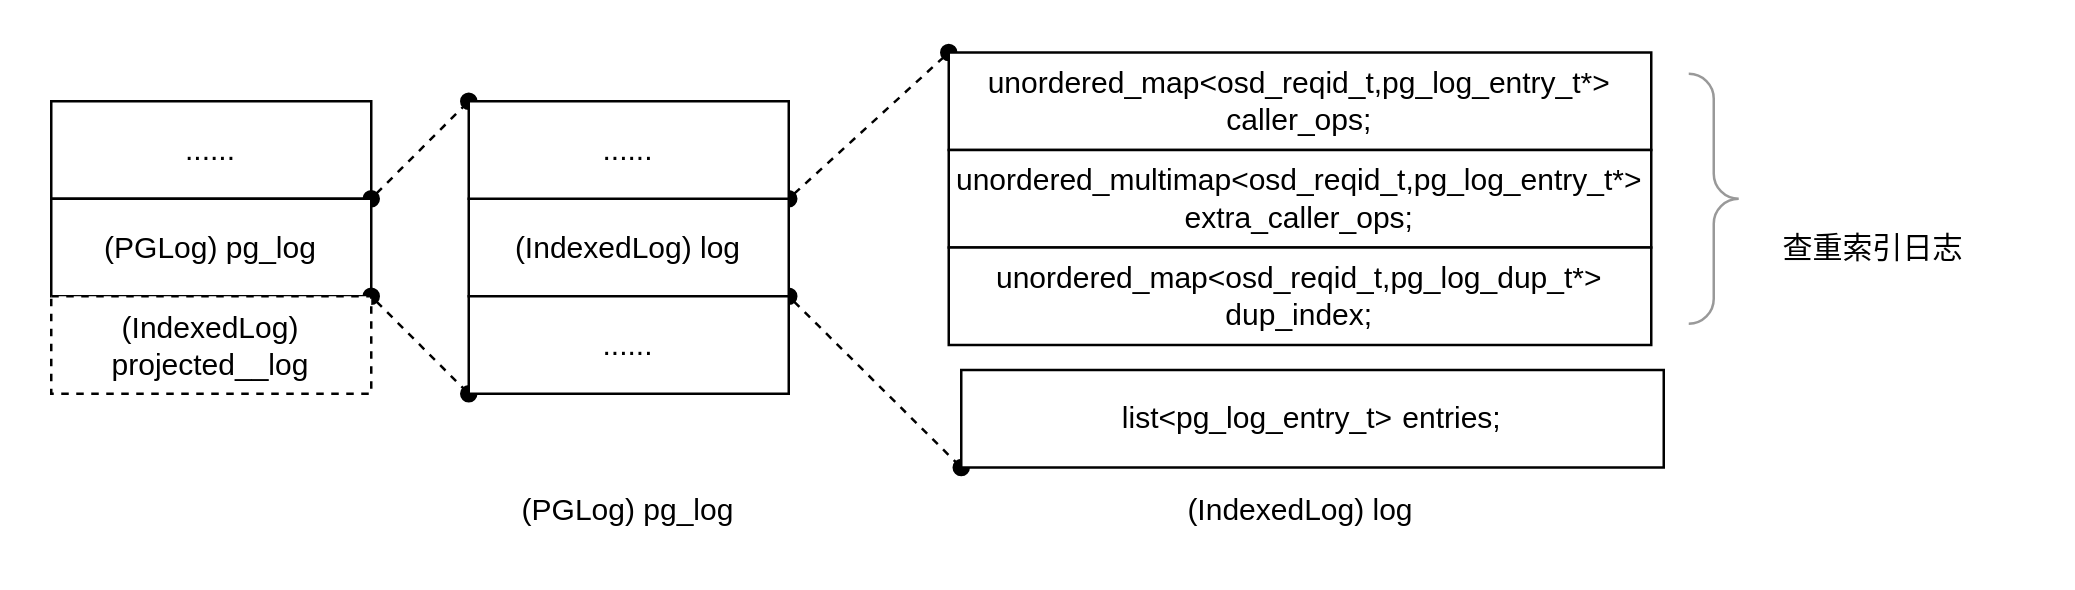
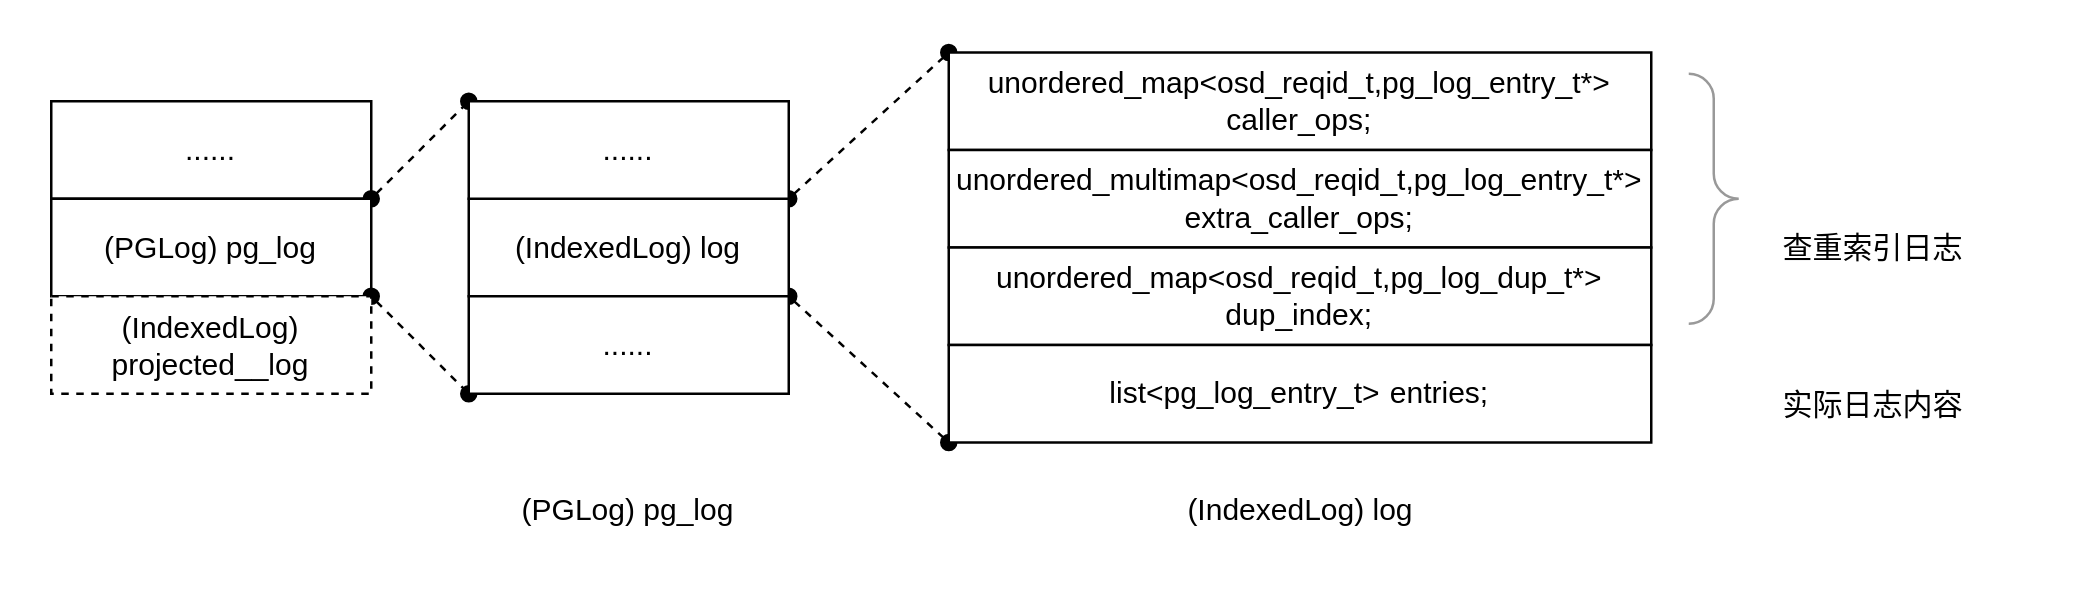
none -> (1874, 406)
(1313, 419) -> (1300, 394)
